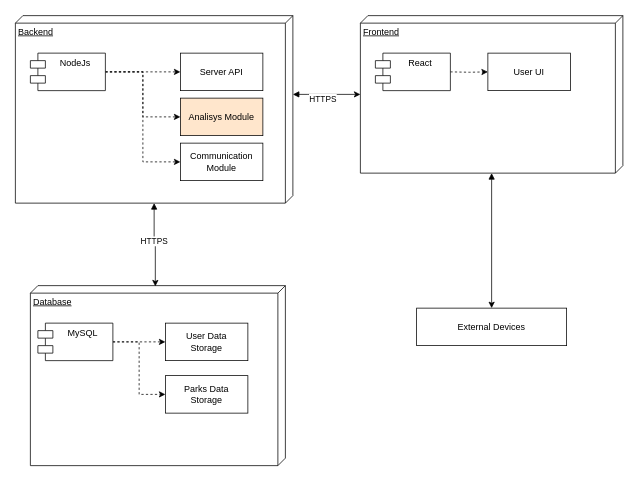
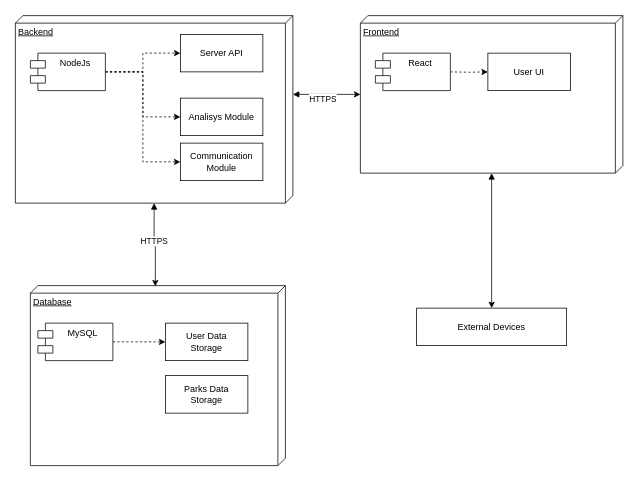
(222, 72) -> (222, 53)
(222, 117) -> (222, 117)
(150, 394) -> none
